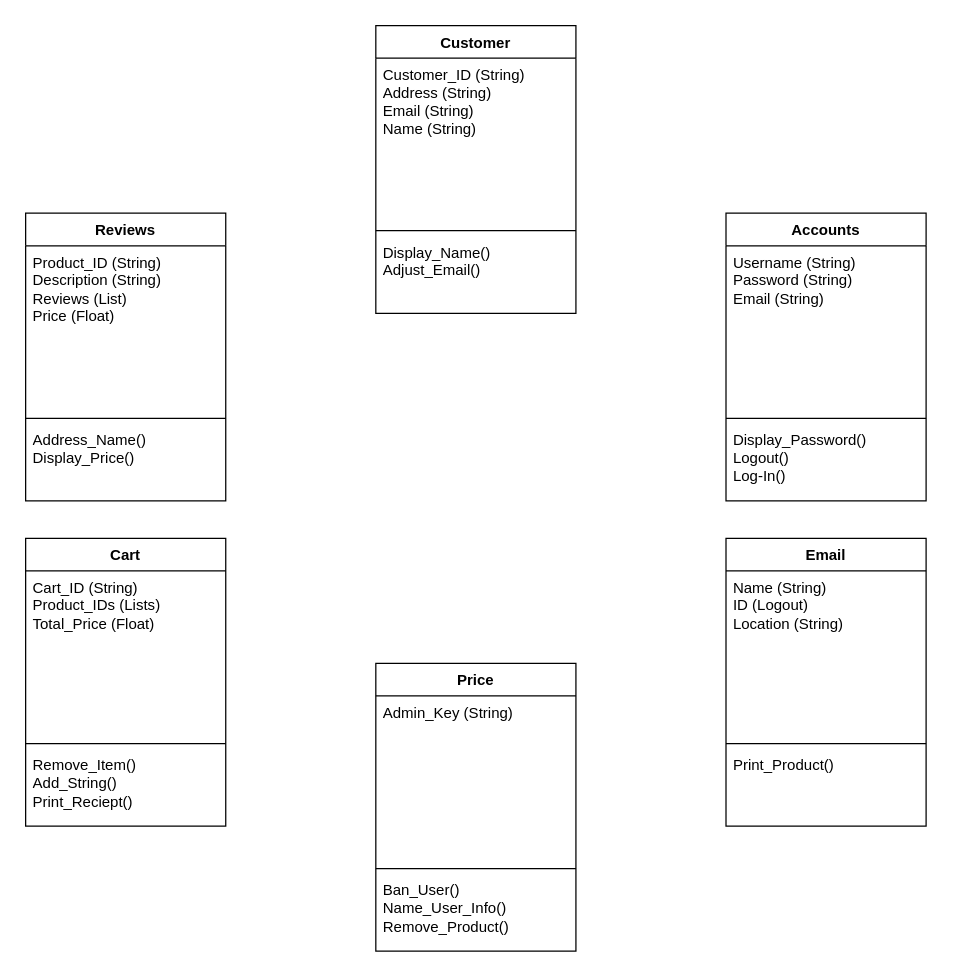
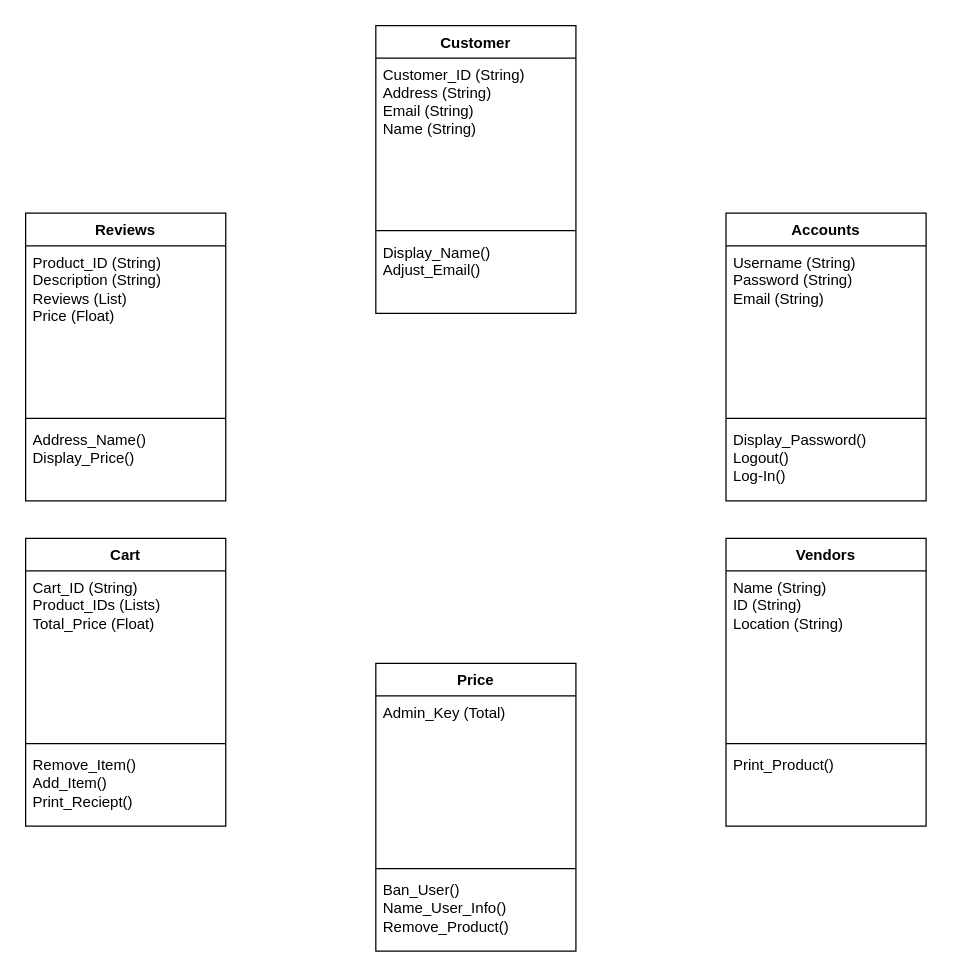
(826, 556) -> (826, 556)
(799, 606) -> (799, 606)
(453, 713) -> (449, 713)
(92, 784) -> (92, 784)
